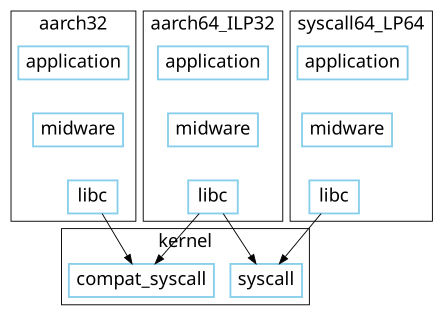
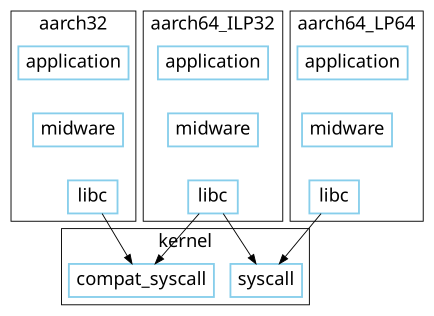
(361, 25) -> (357, 25)
